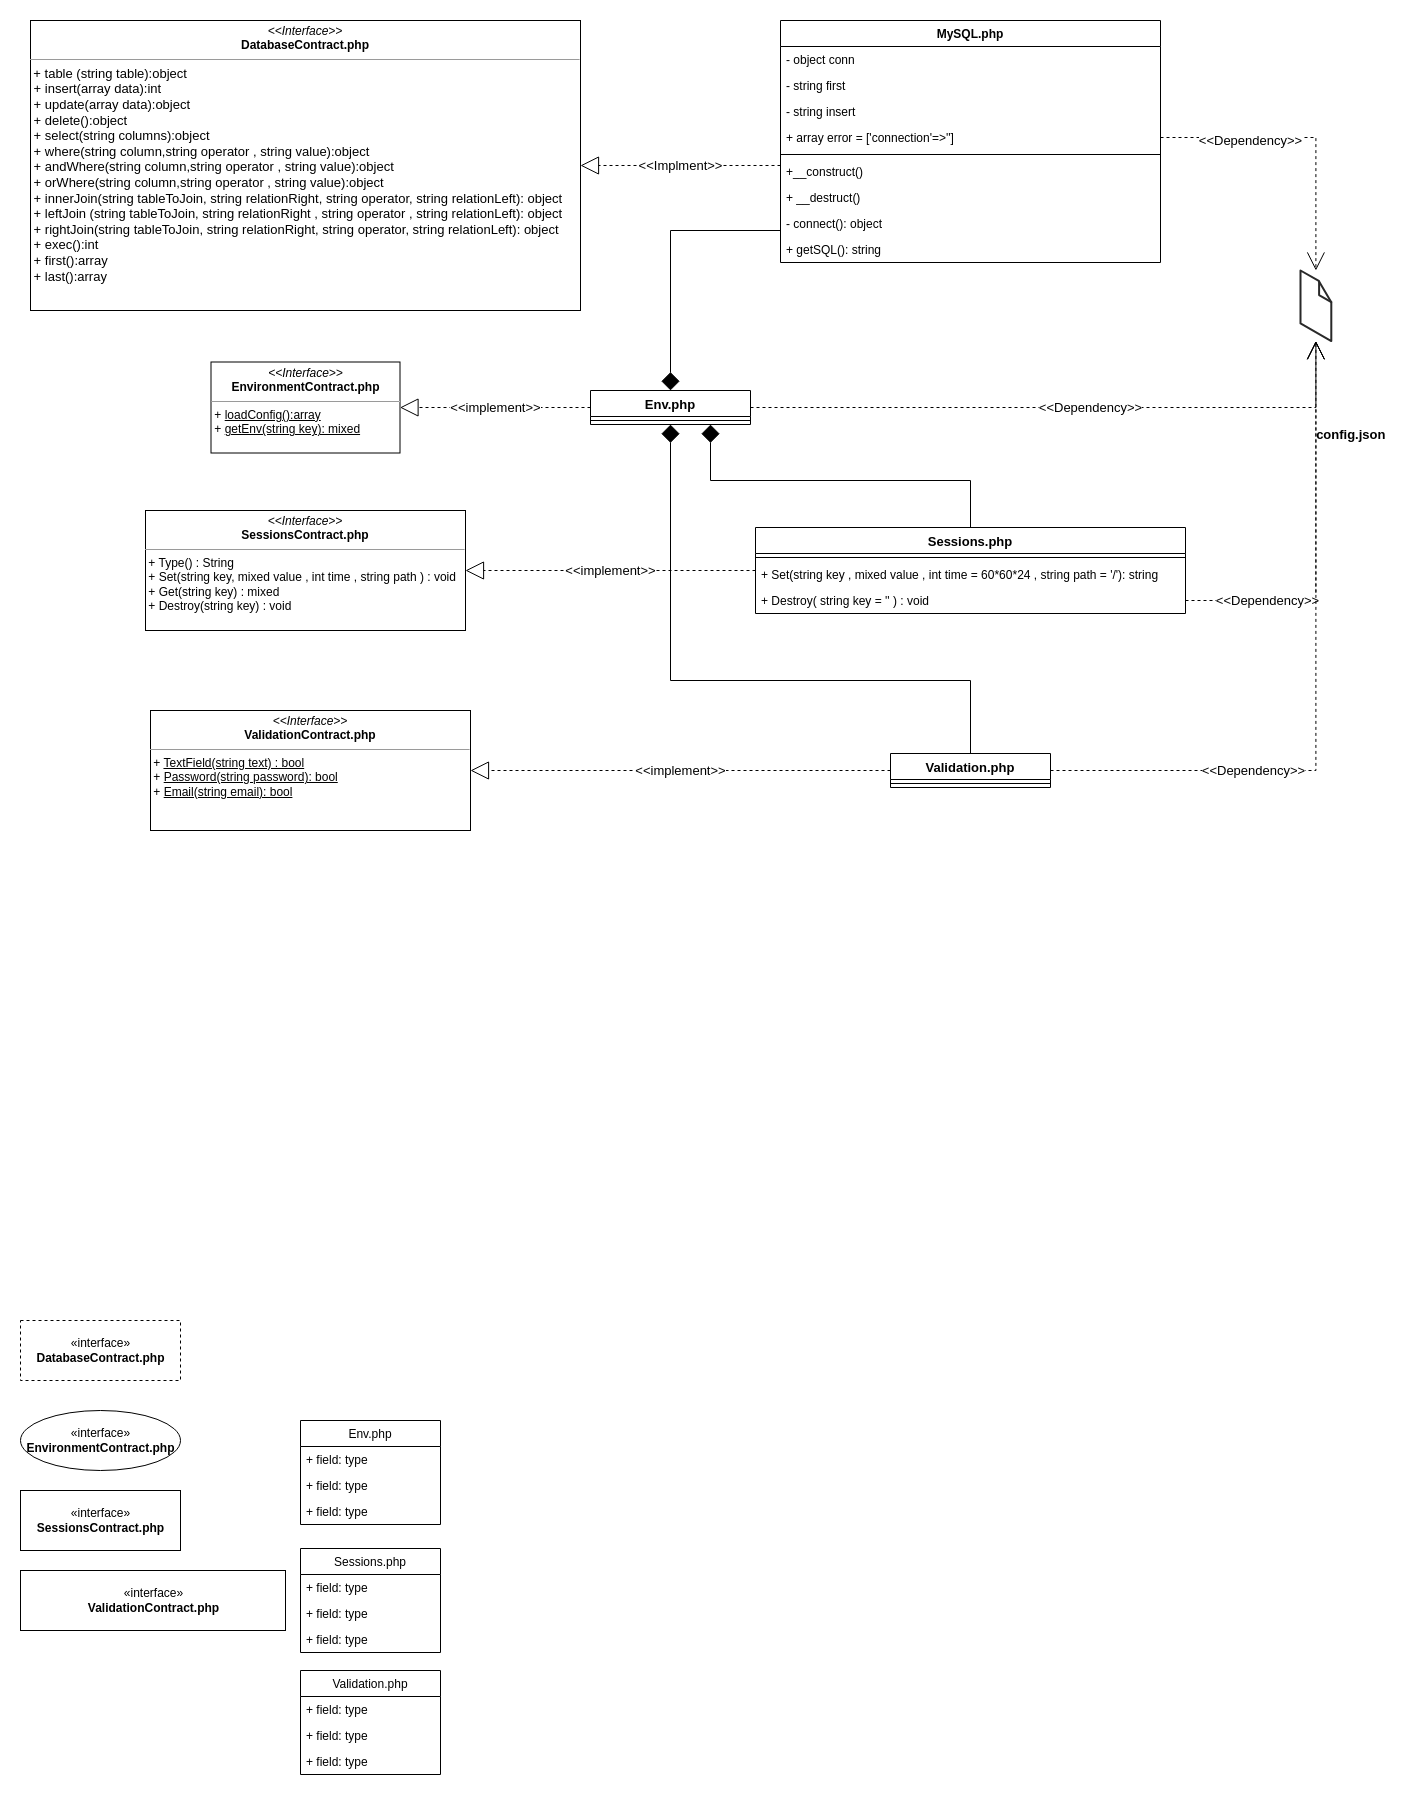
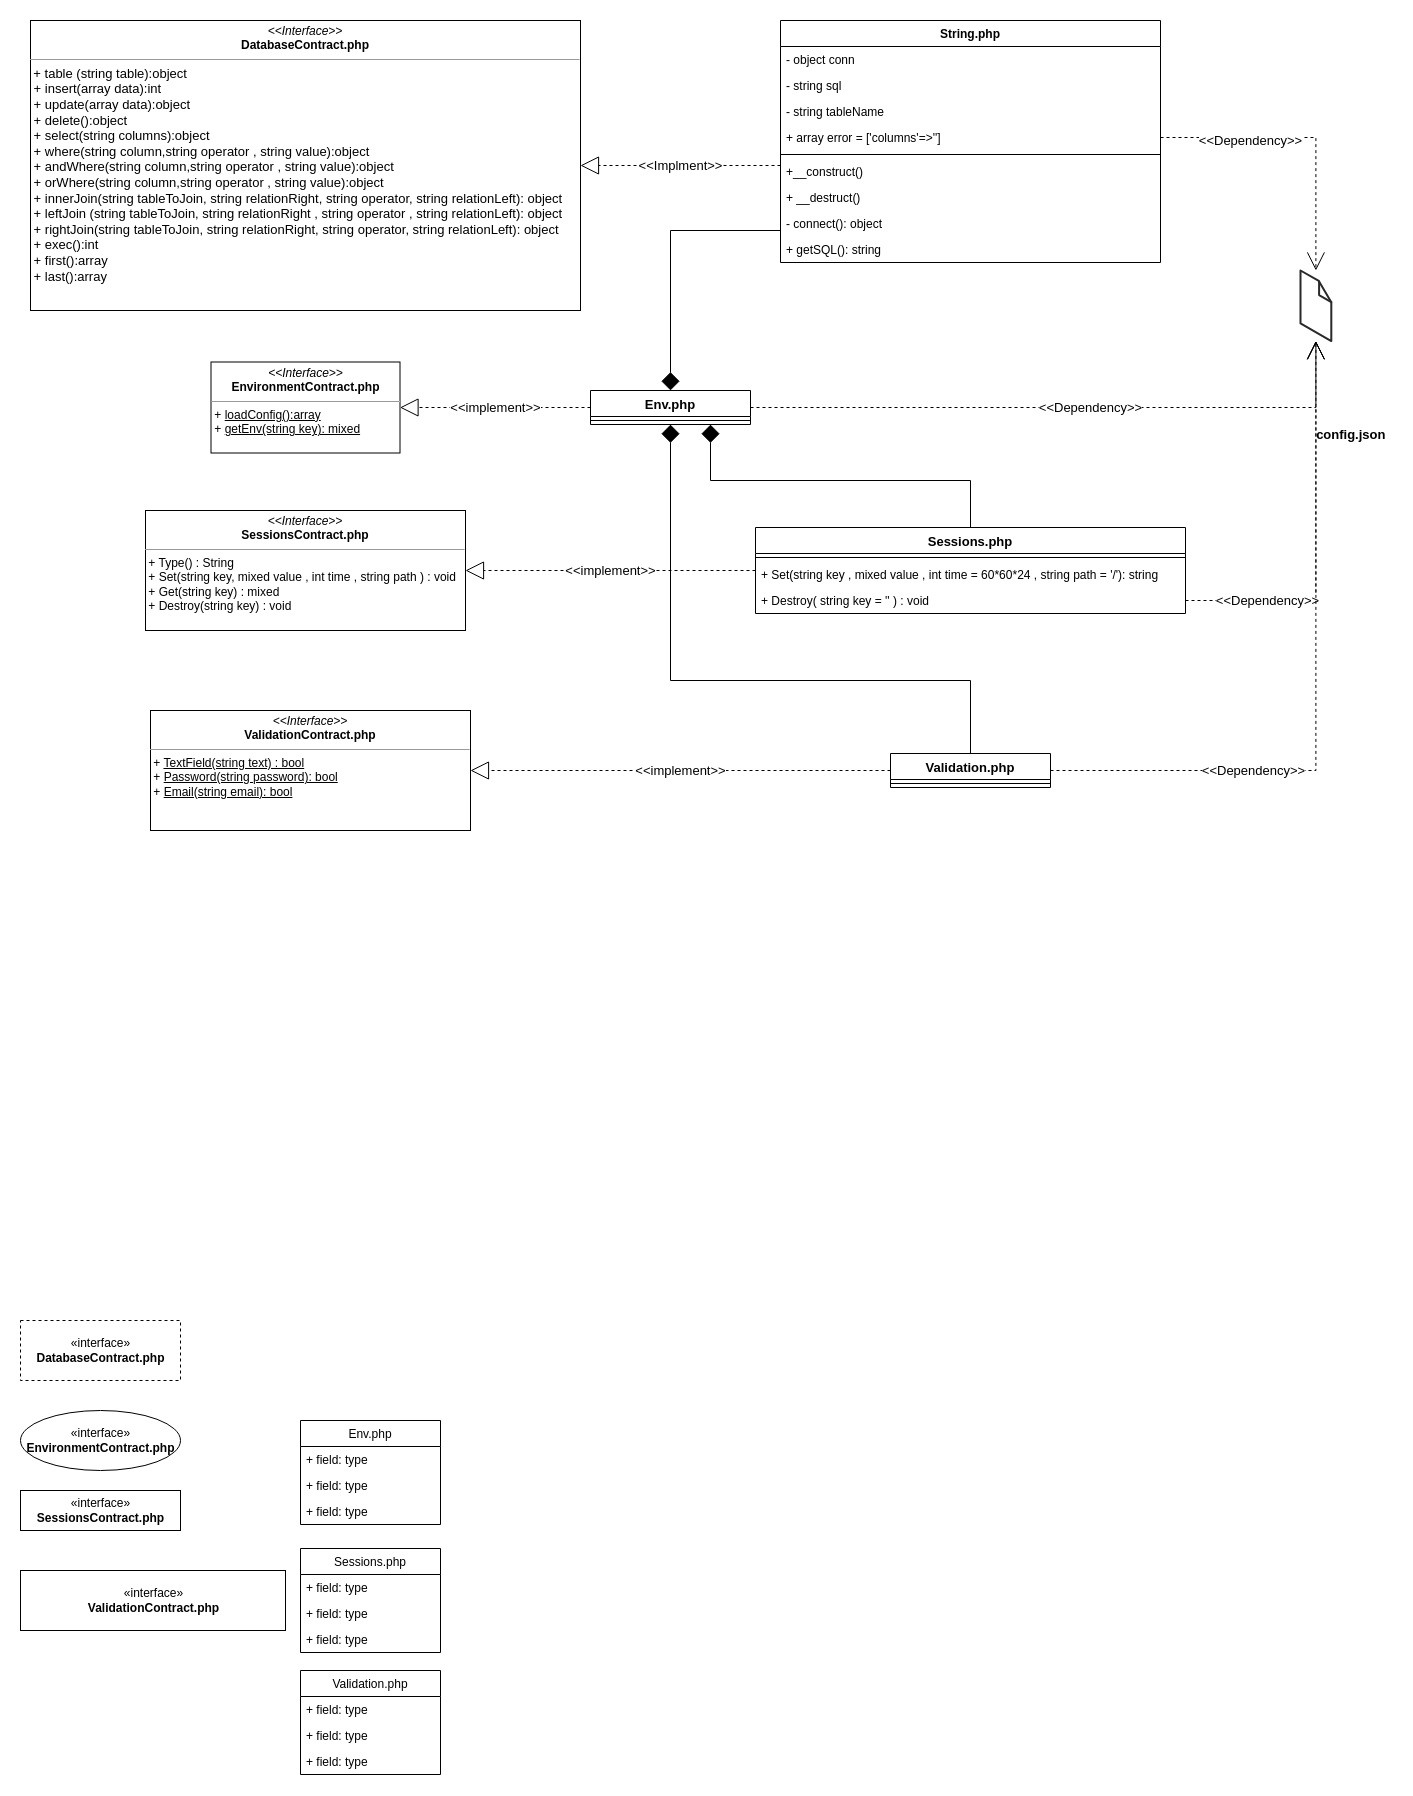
(970, 34) -> (970, 34)
(827, 86) -> (820, 86)
(830, 112) -> (840, 112)
(888, 138) -> (878, 138)
(101, 1521) -> (101, 1511)
